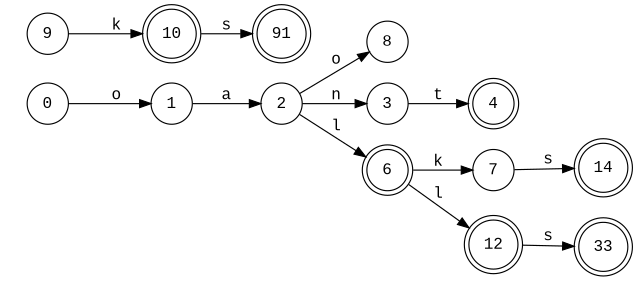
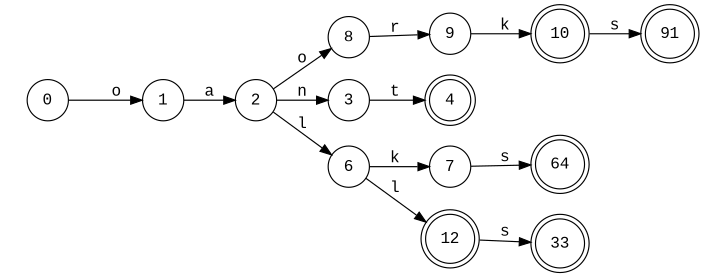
none -> (394, 36)
(603, 168) -> (560, 164)
(388, 170) -> (349, 167)
